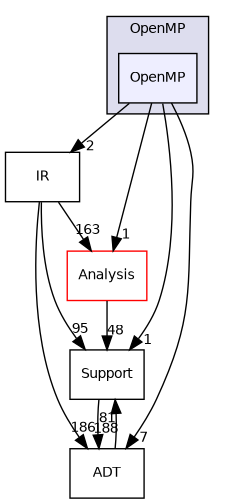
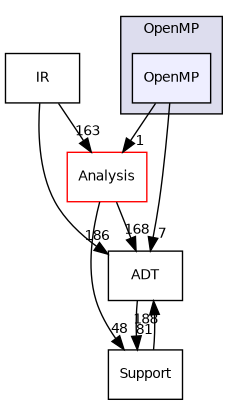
(105, 123) -> none
none -> (124, 220)
(172, 224) -> none
(47, 274) -> none
